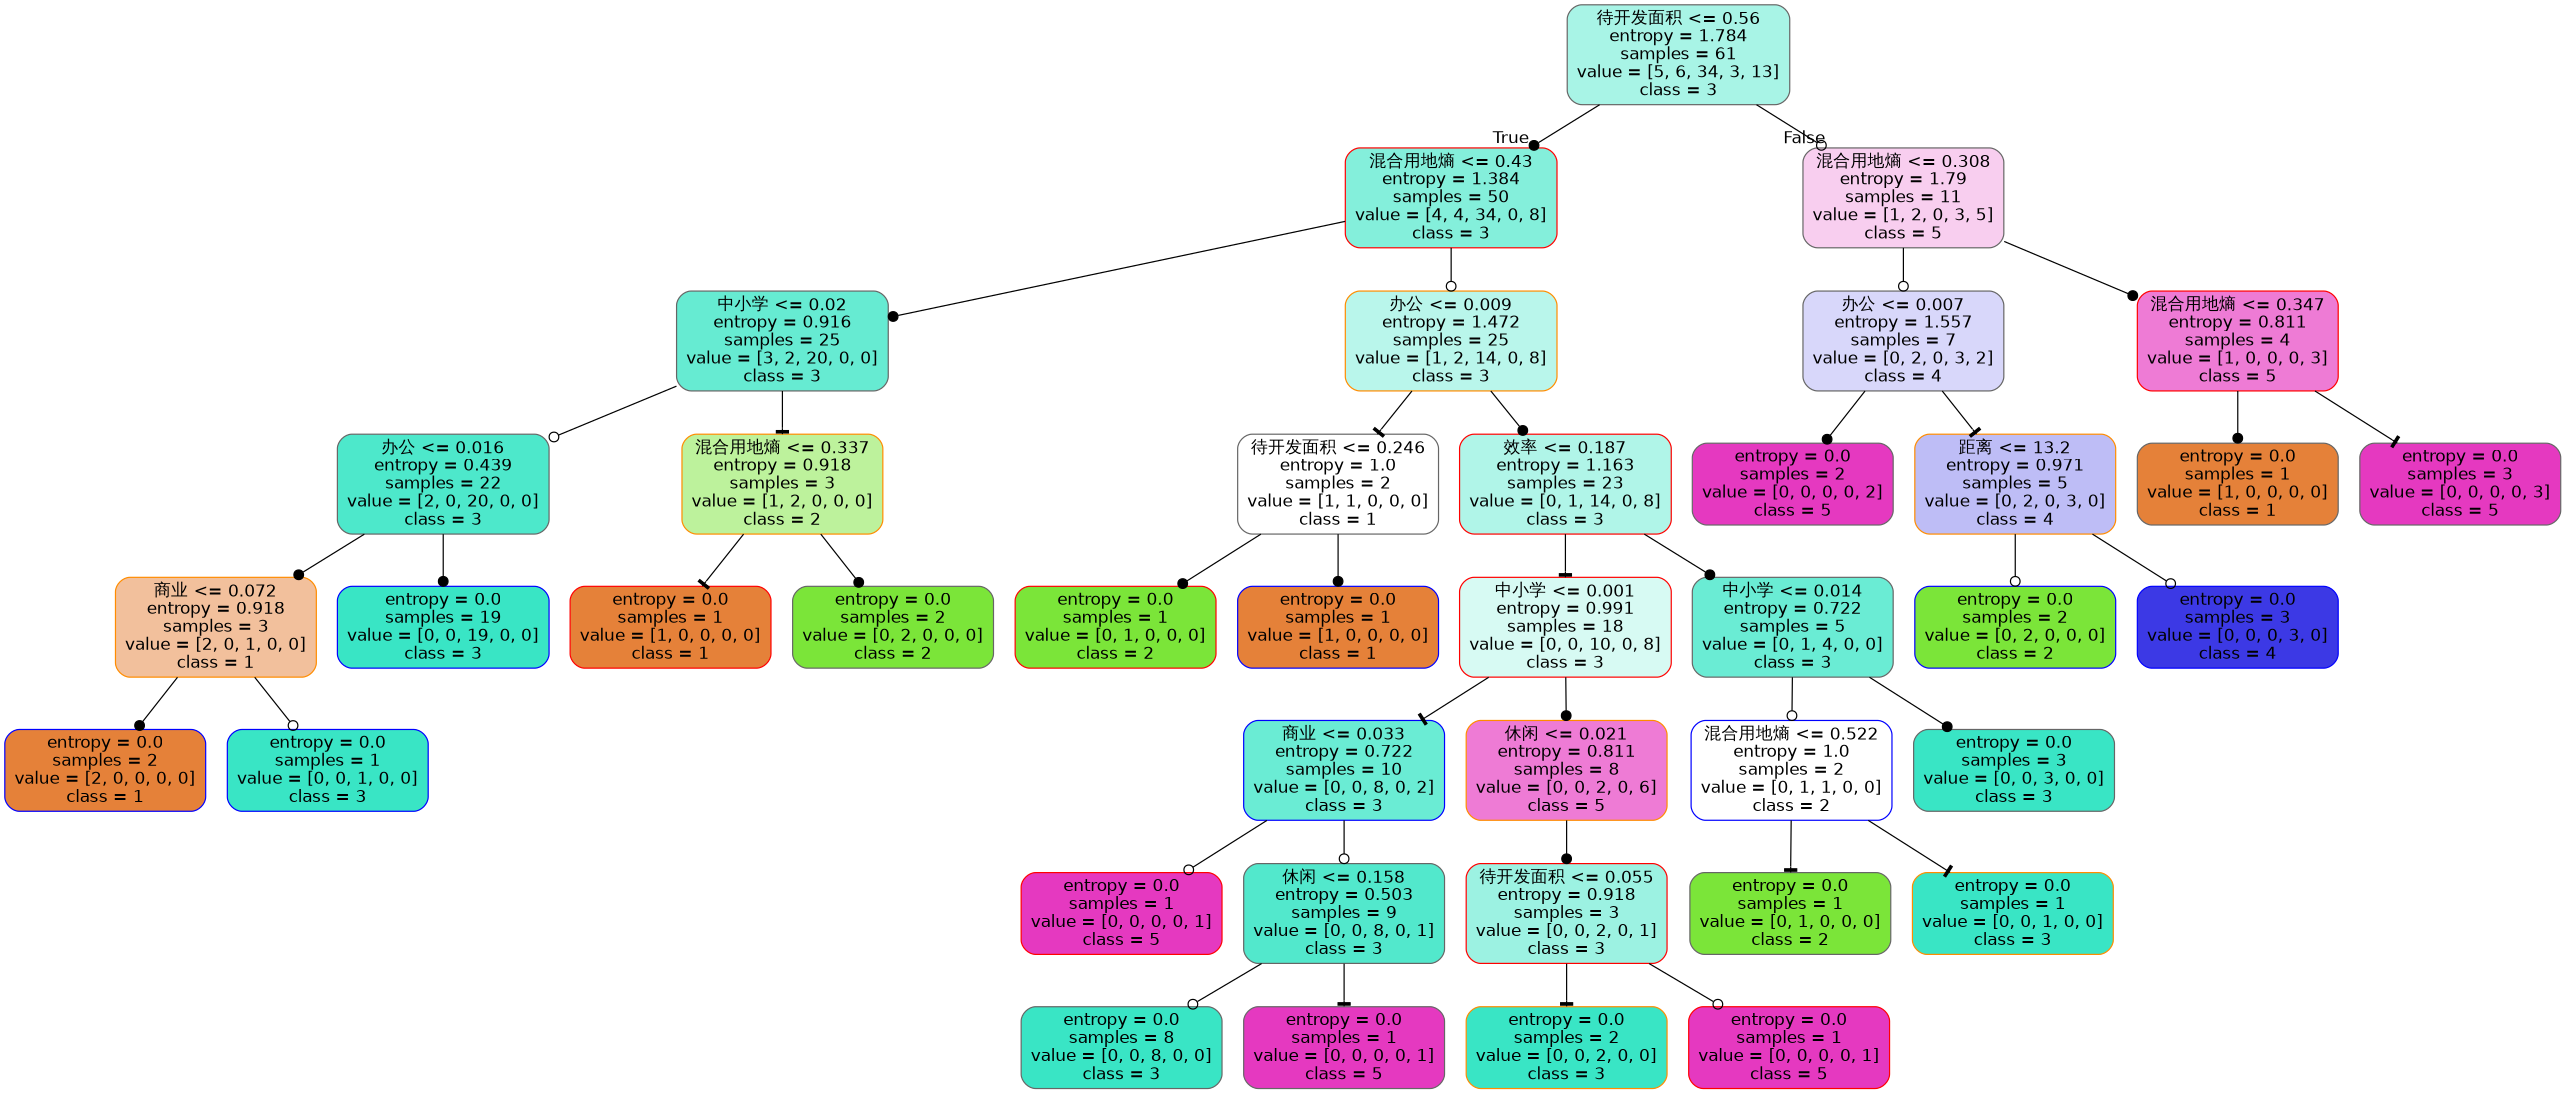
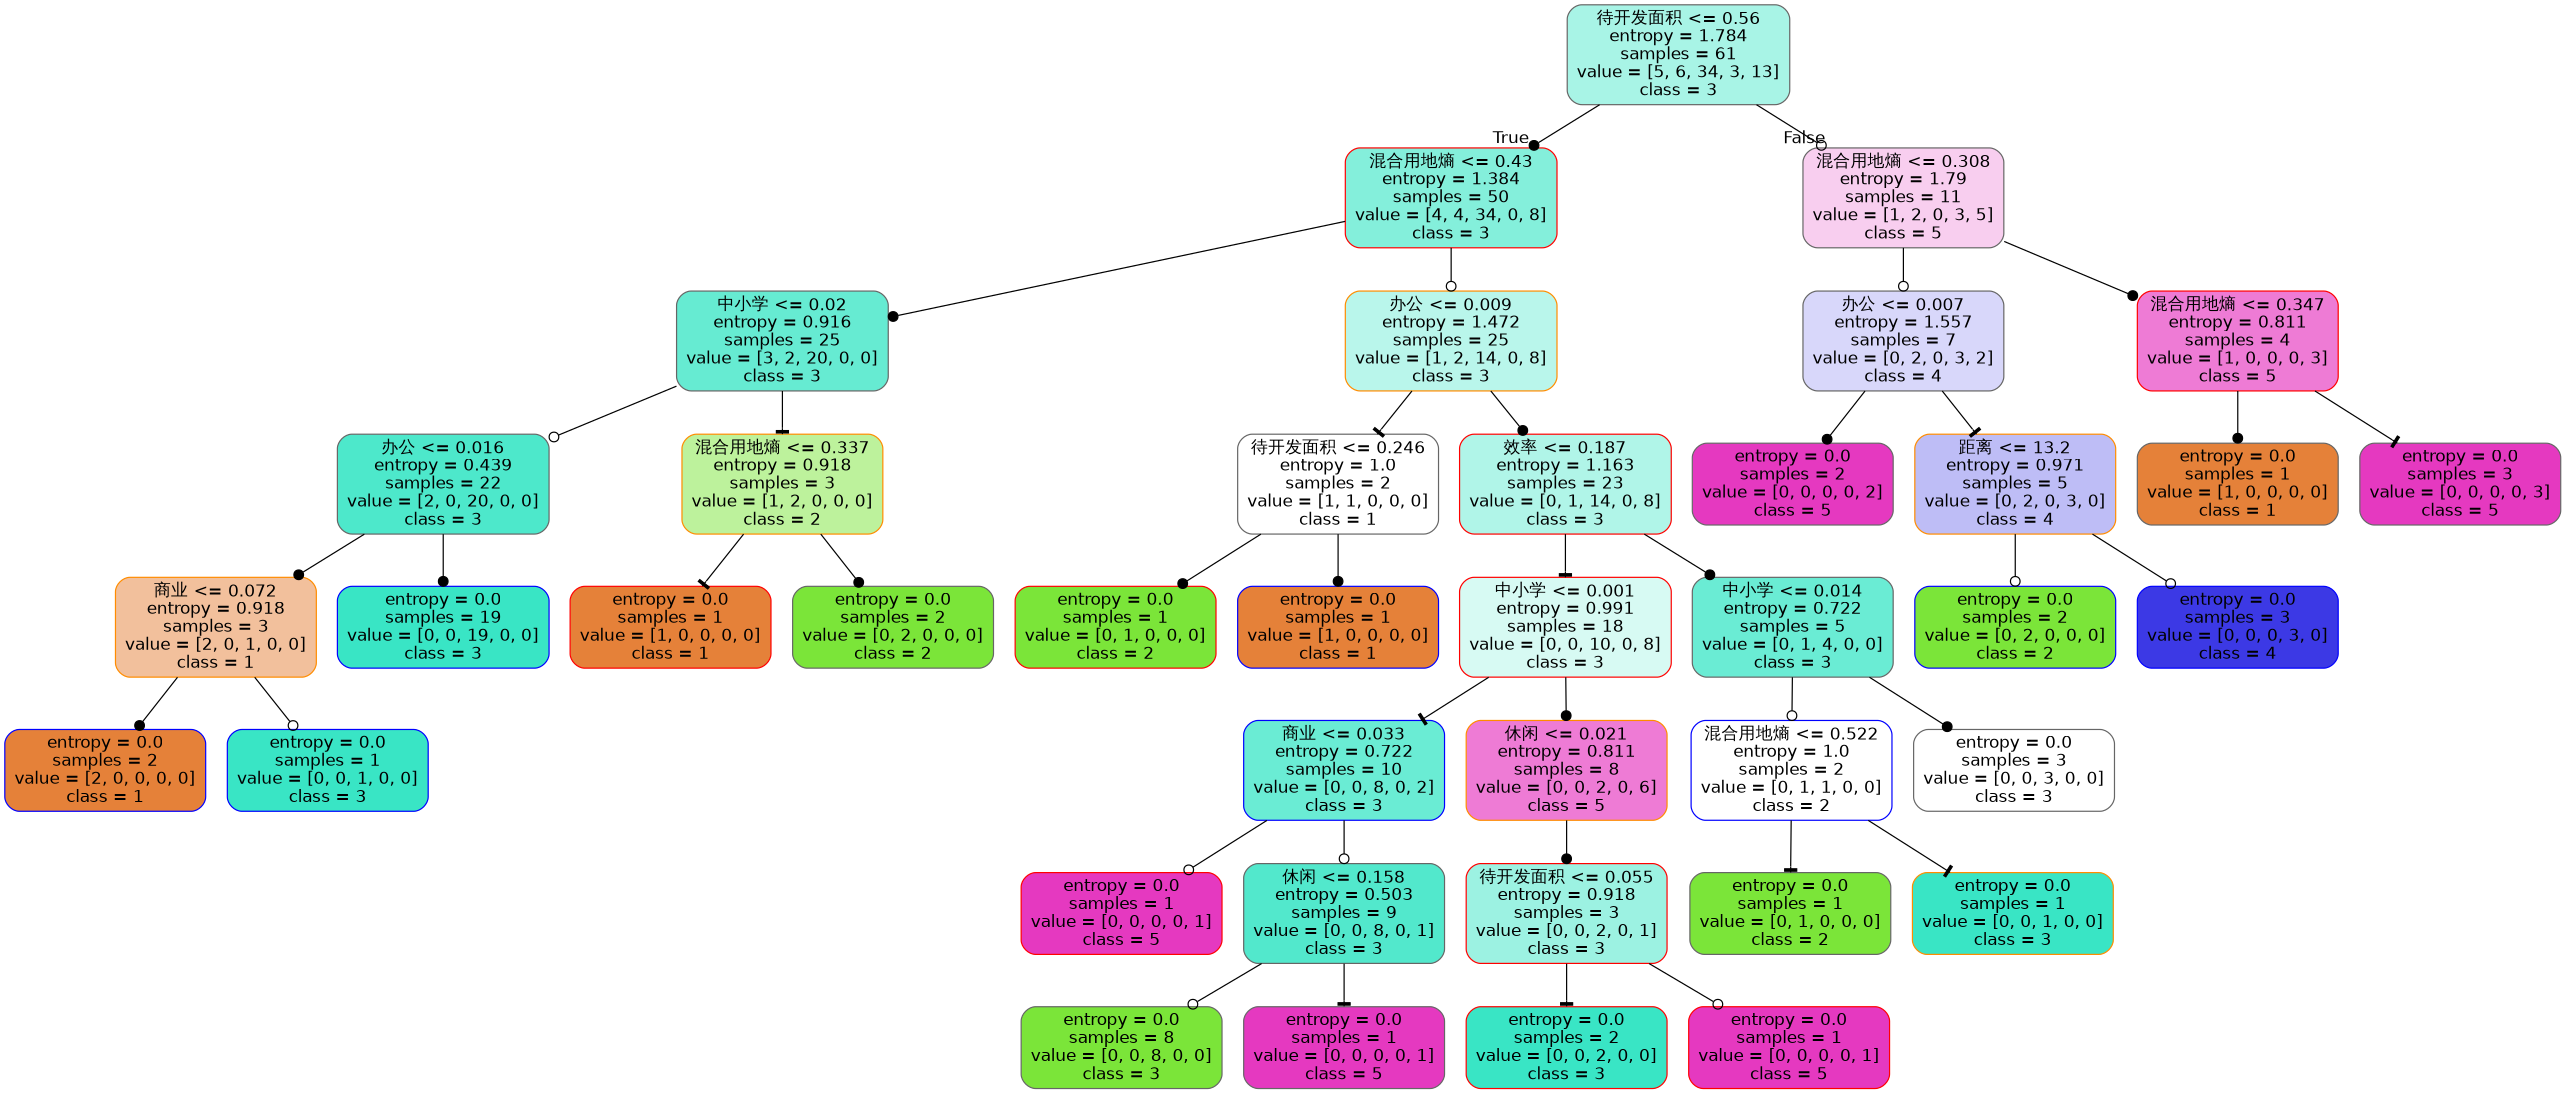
(2014, 770) -> (2014, 770)
(1122, 1048) -> (1122, 1048)
(1567, 1048) -> (1567, 1048)
